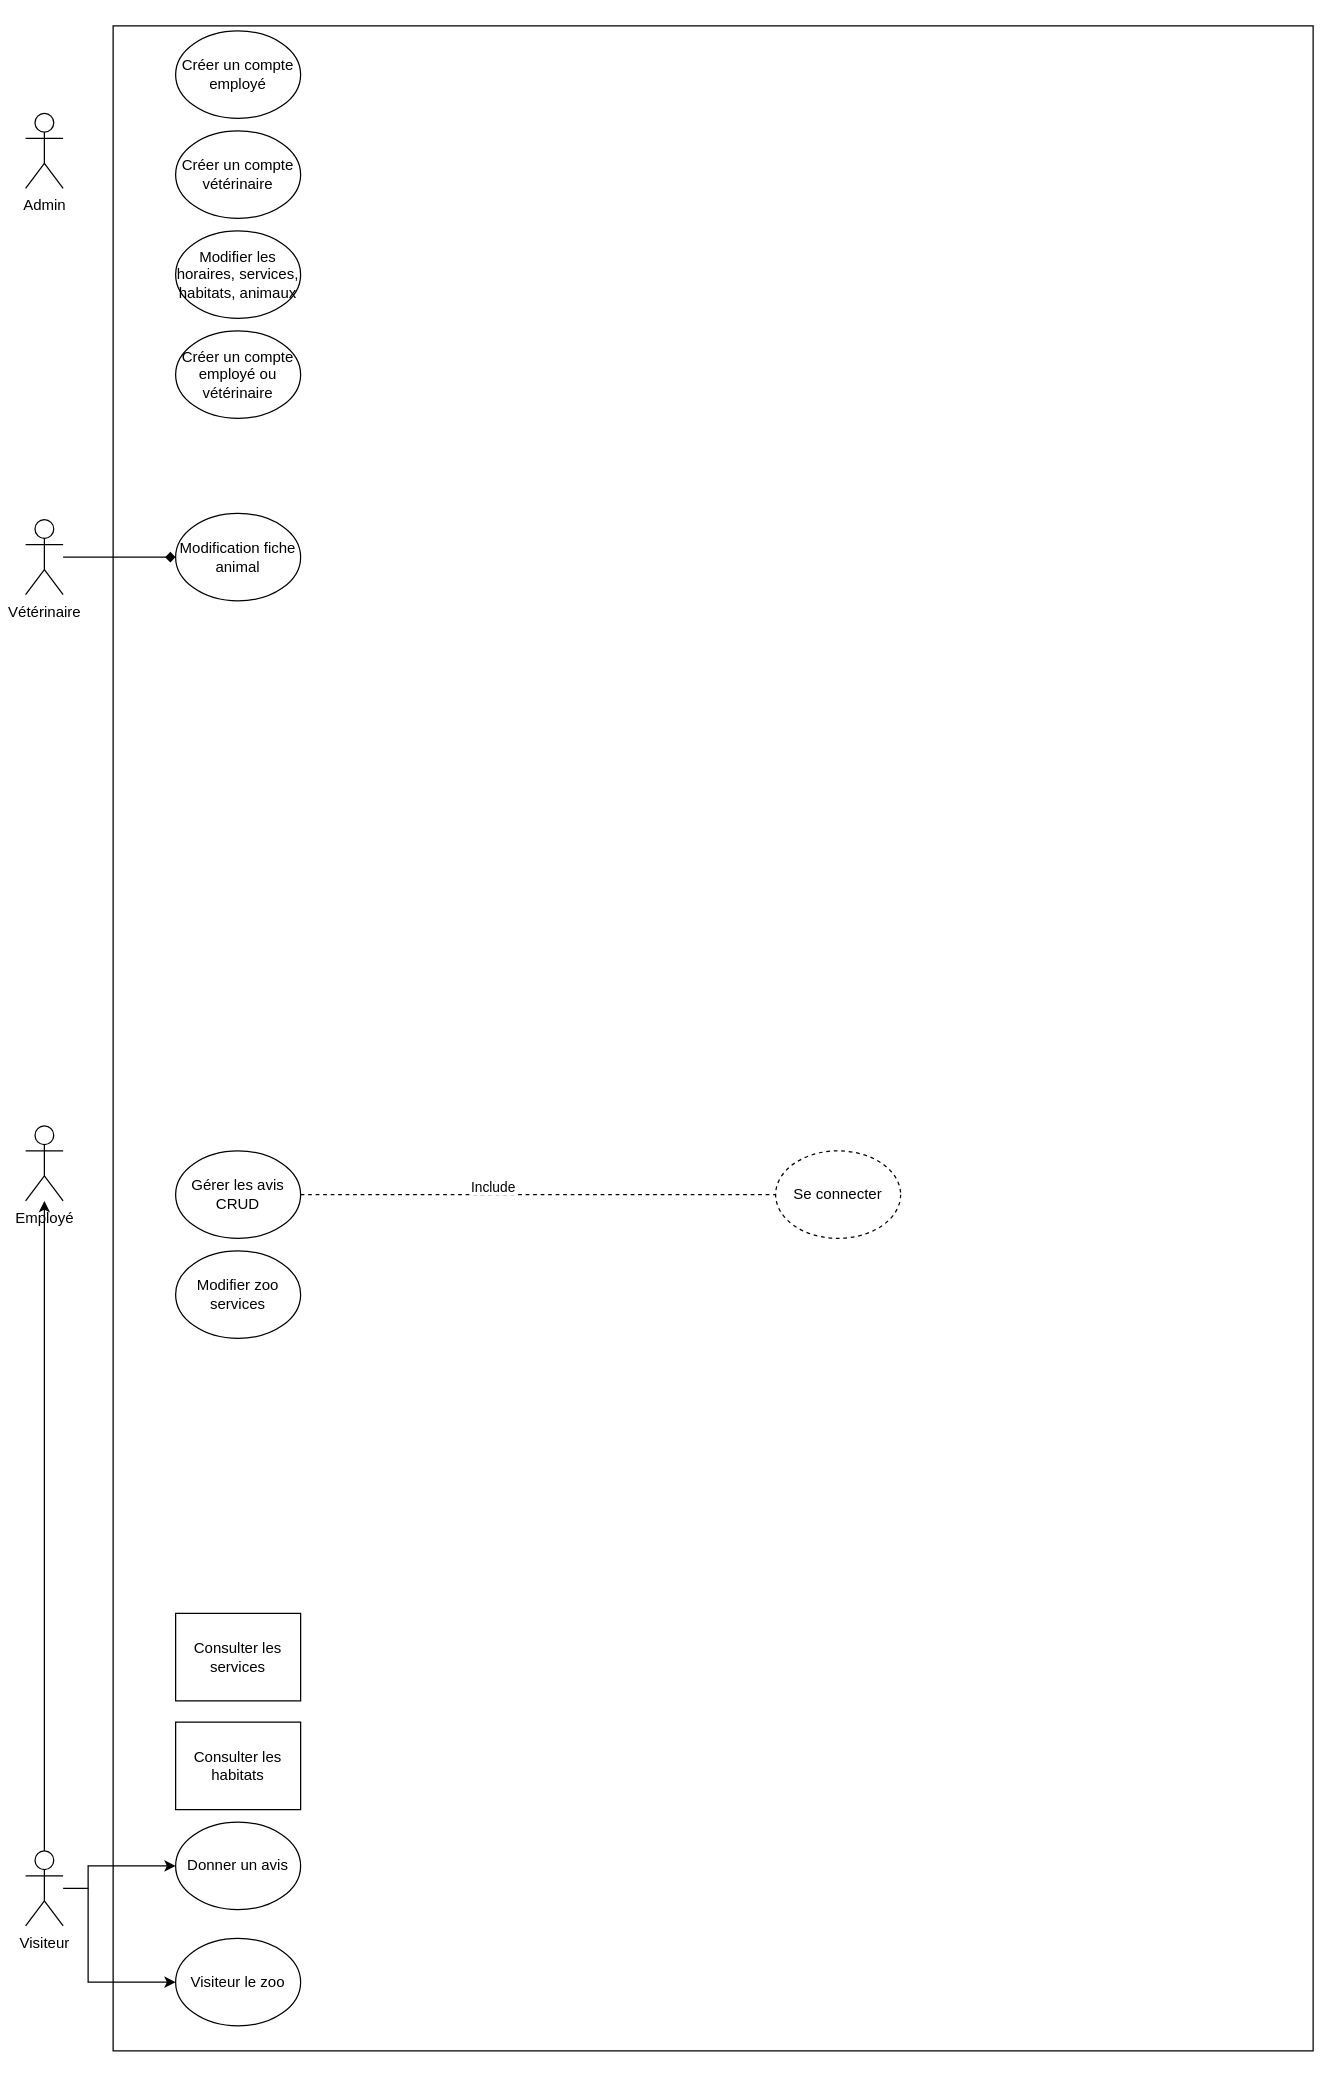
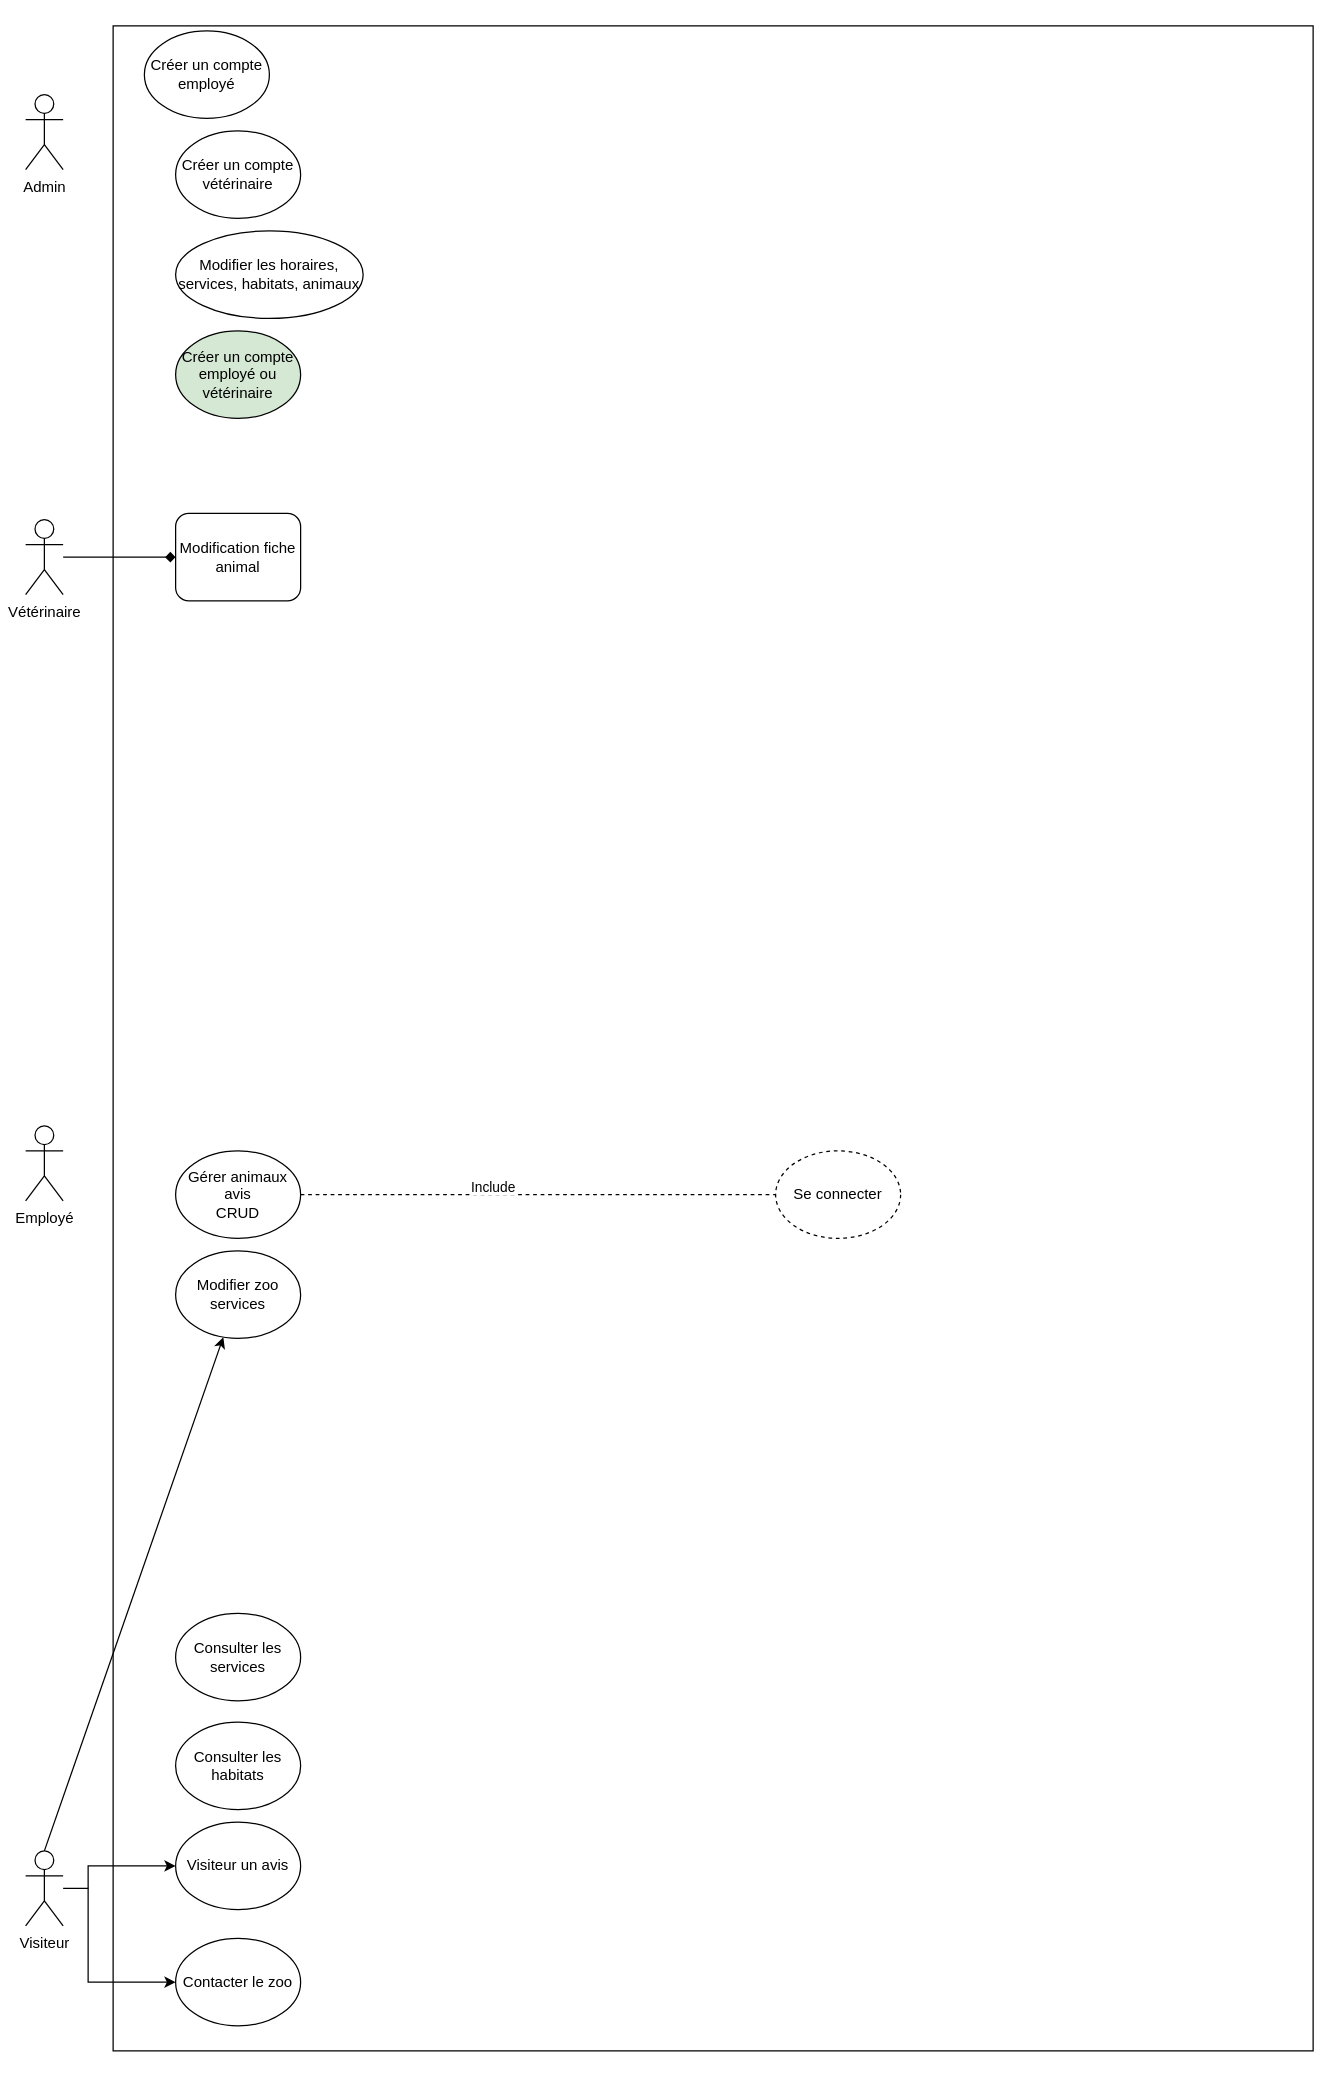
(238, 74) -> (207, 74)
(44, 151) -> (44, 132)
(238, 274) -> (269, 274)
(238, 374) -> (238, 374)
(238, 557) -> (238, 557)
(238, 1194) -> (238, 1194)
(44, 1530) -> (133, 1598)
(238, 1657) -> (238, 1657)
(238, 1766) -> (238, 1766)
(238, 1866) -> (238, 1866)
(238, 1982) -> (238, 1982)
